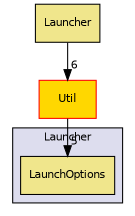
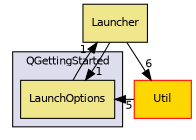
none -> (100, 59)
none -> (82, 66)
(68, 138) -> (68, 62)
